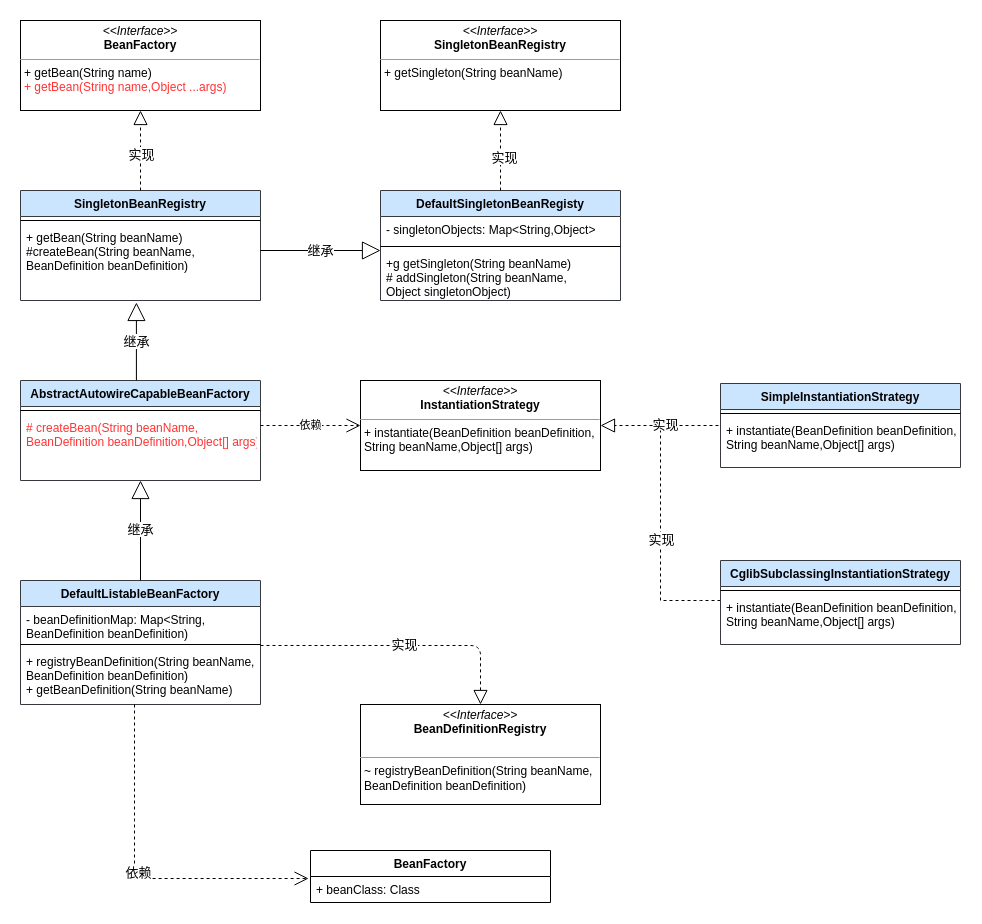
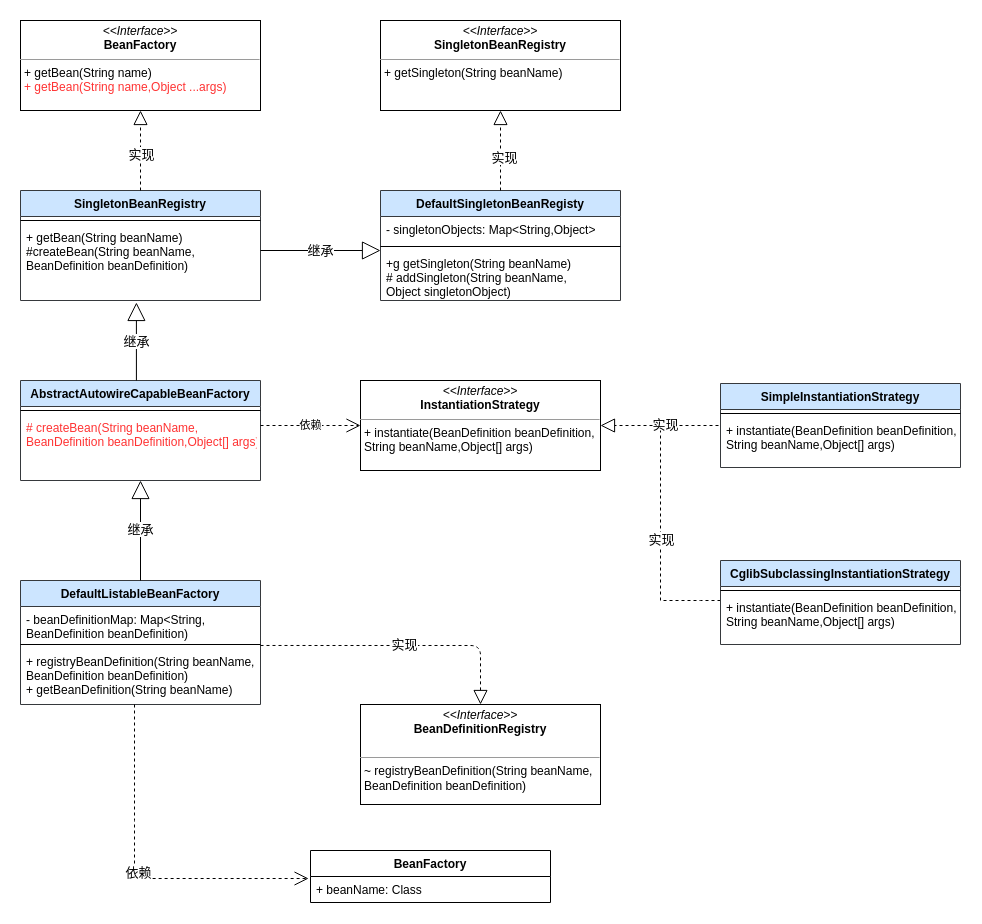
(369, 890) -> (367, 890)
